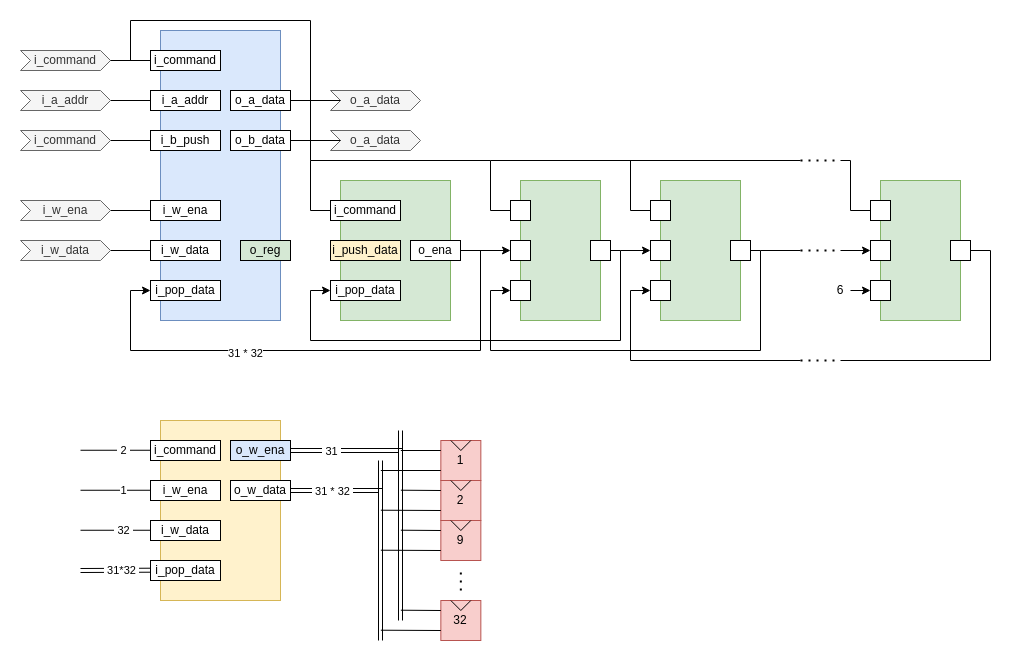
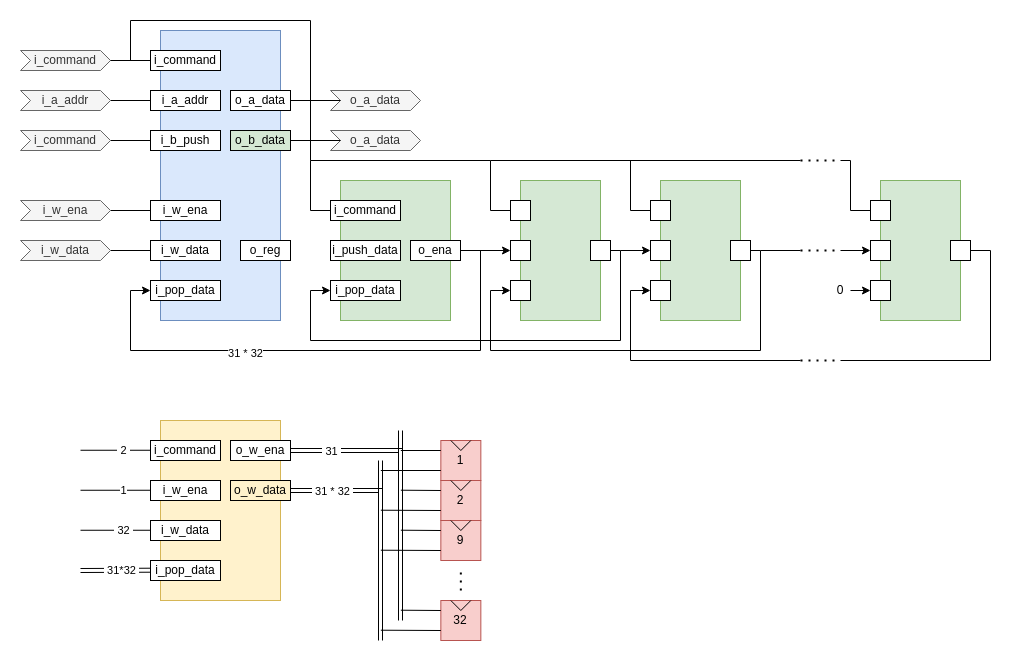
(261, 141) -> (261, 141)
(266, 251) -> (266, 251)
(366, 251) -> (366, 251)
(841, 291) -> (841, 291)
(261, 451) -> (261, 451)
(261, 491) -> (261, 491)
